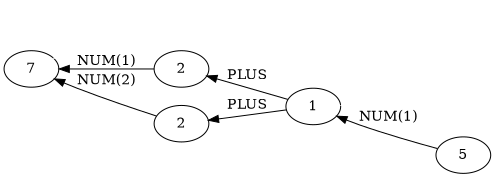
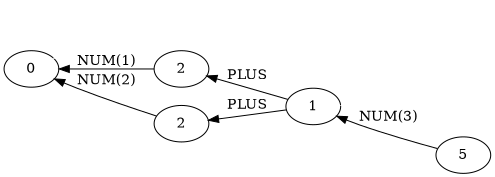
(31, 69) -> (31, 69)
(388, 117) -> (388, 117)
